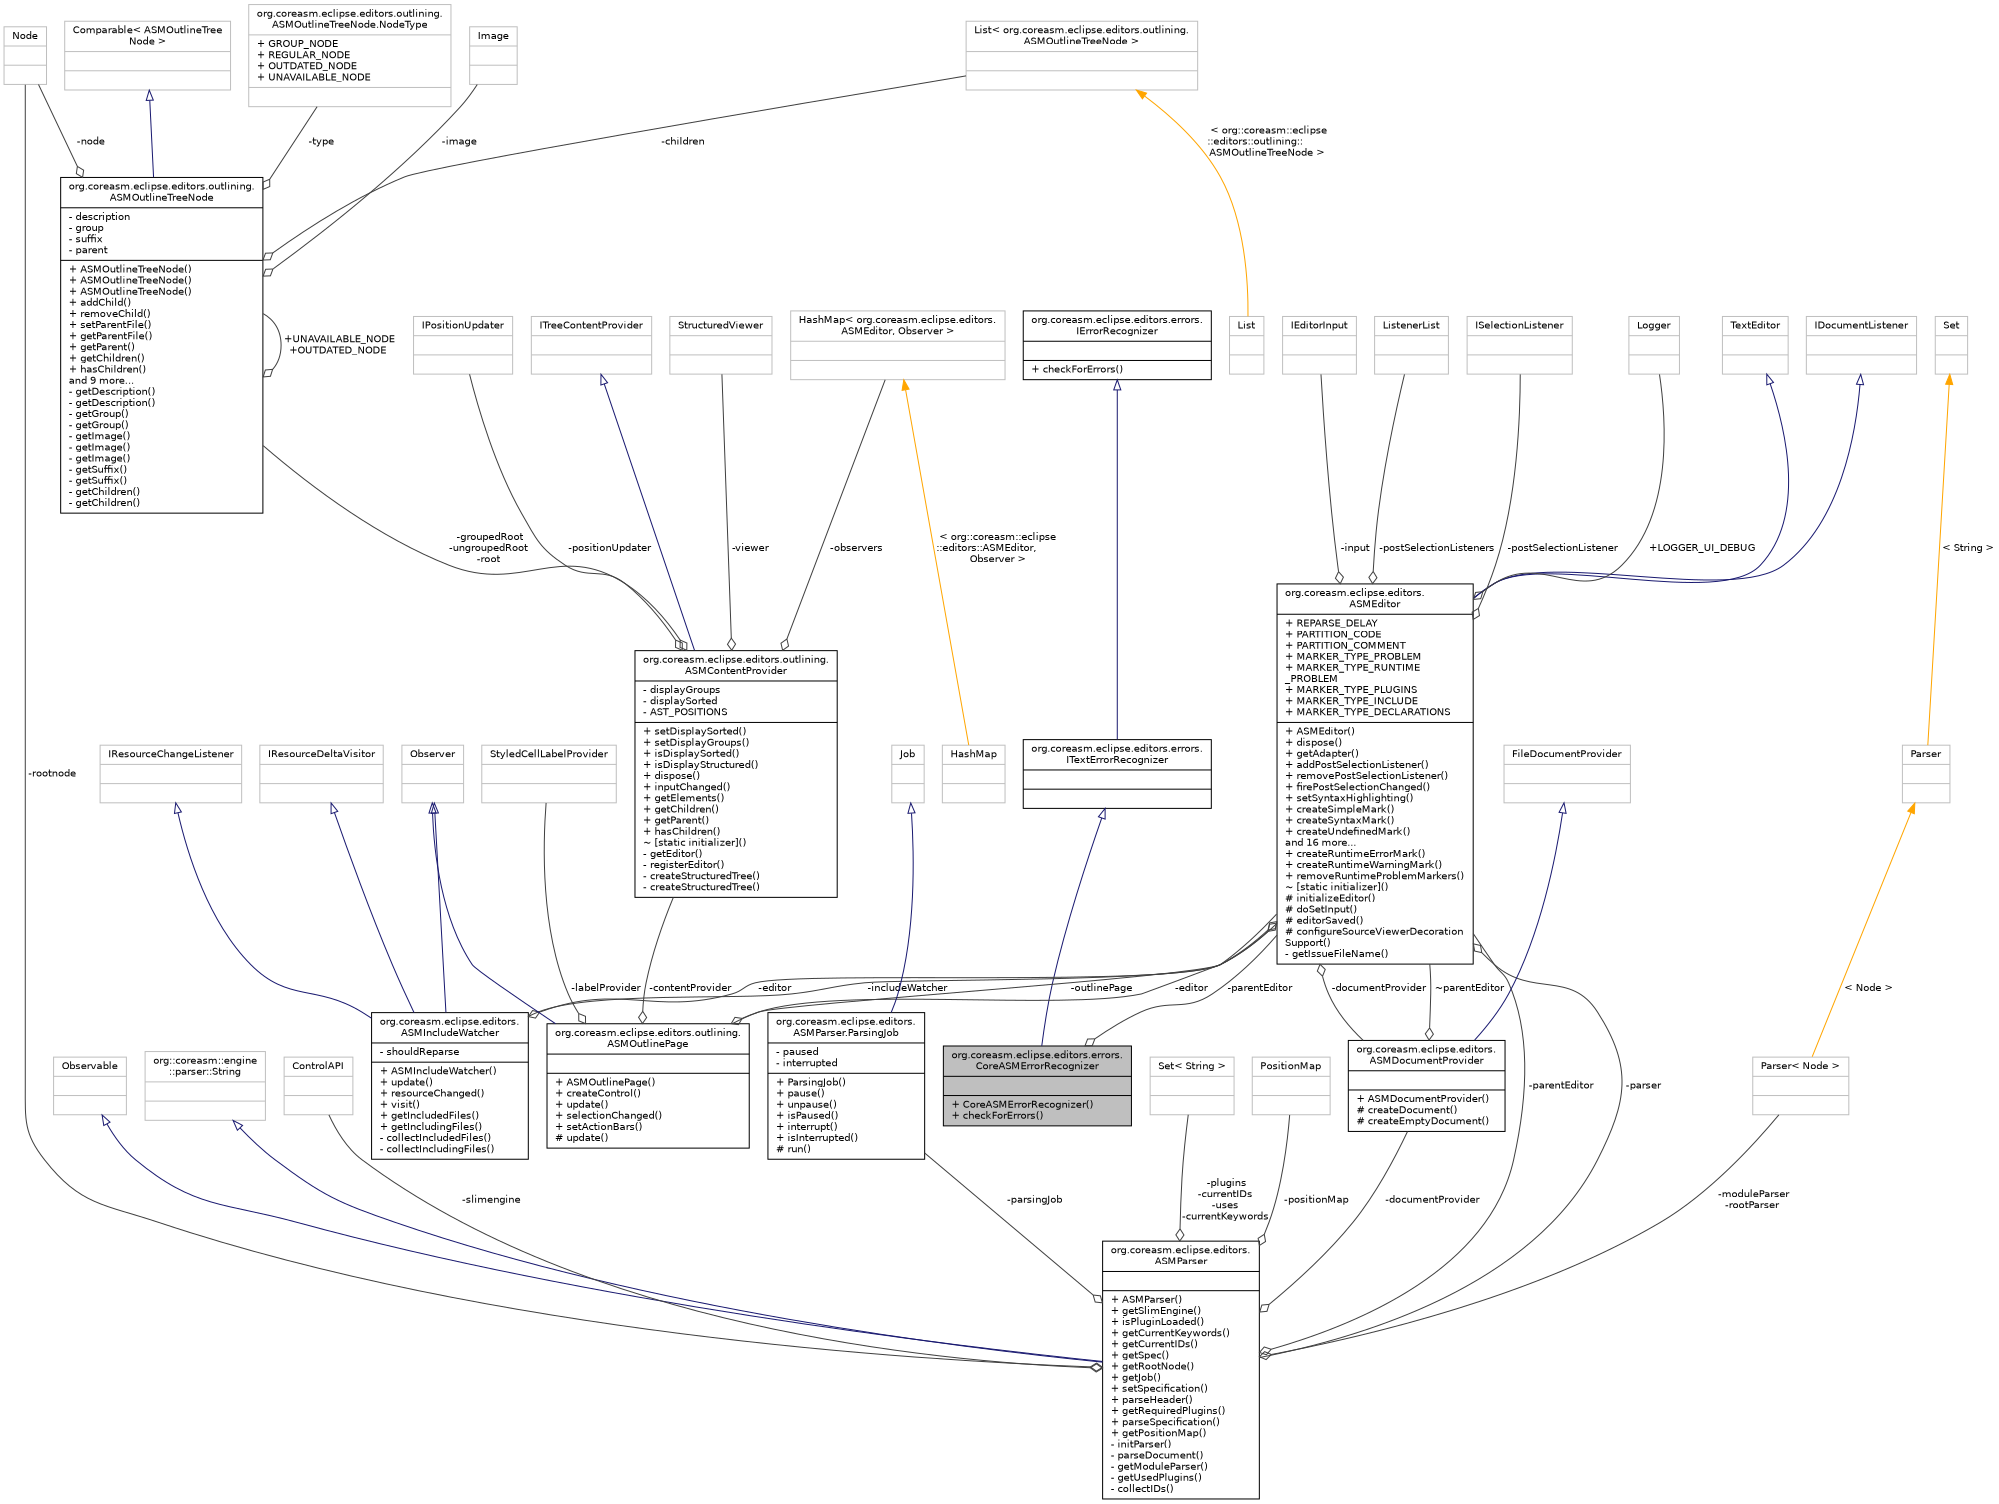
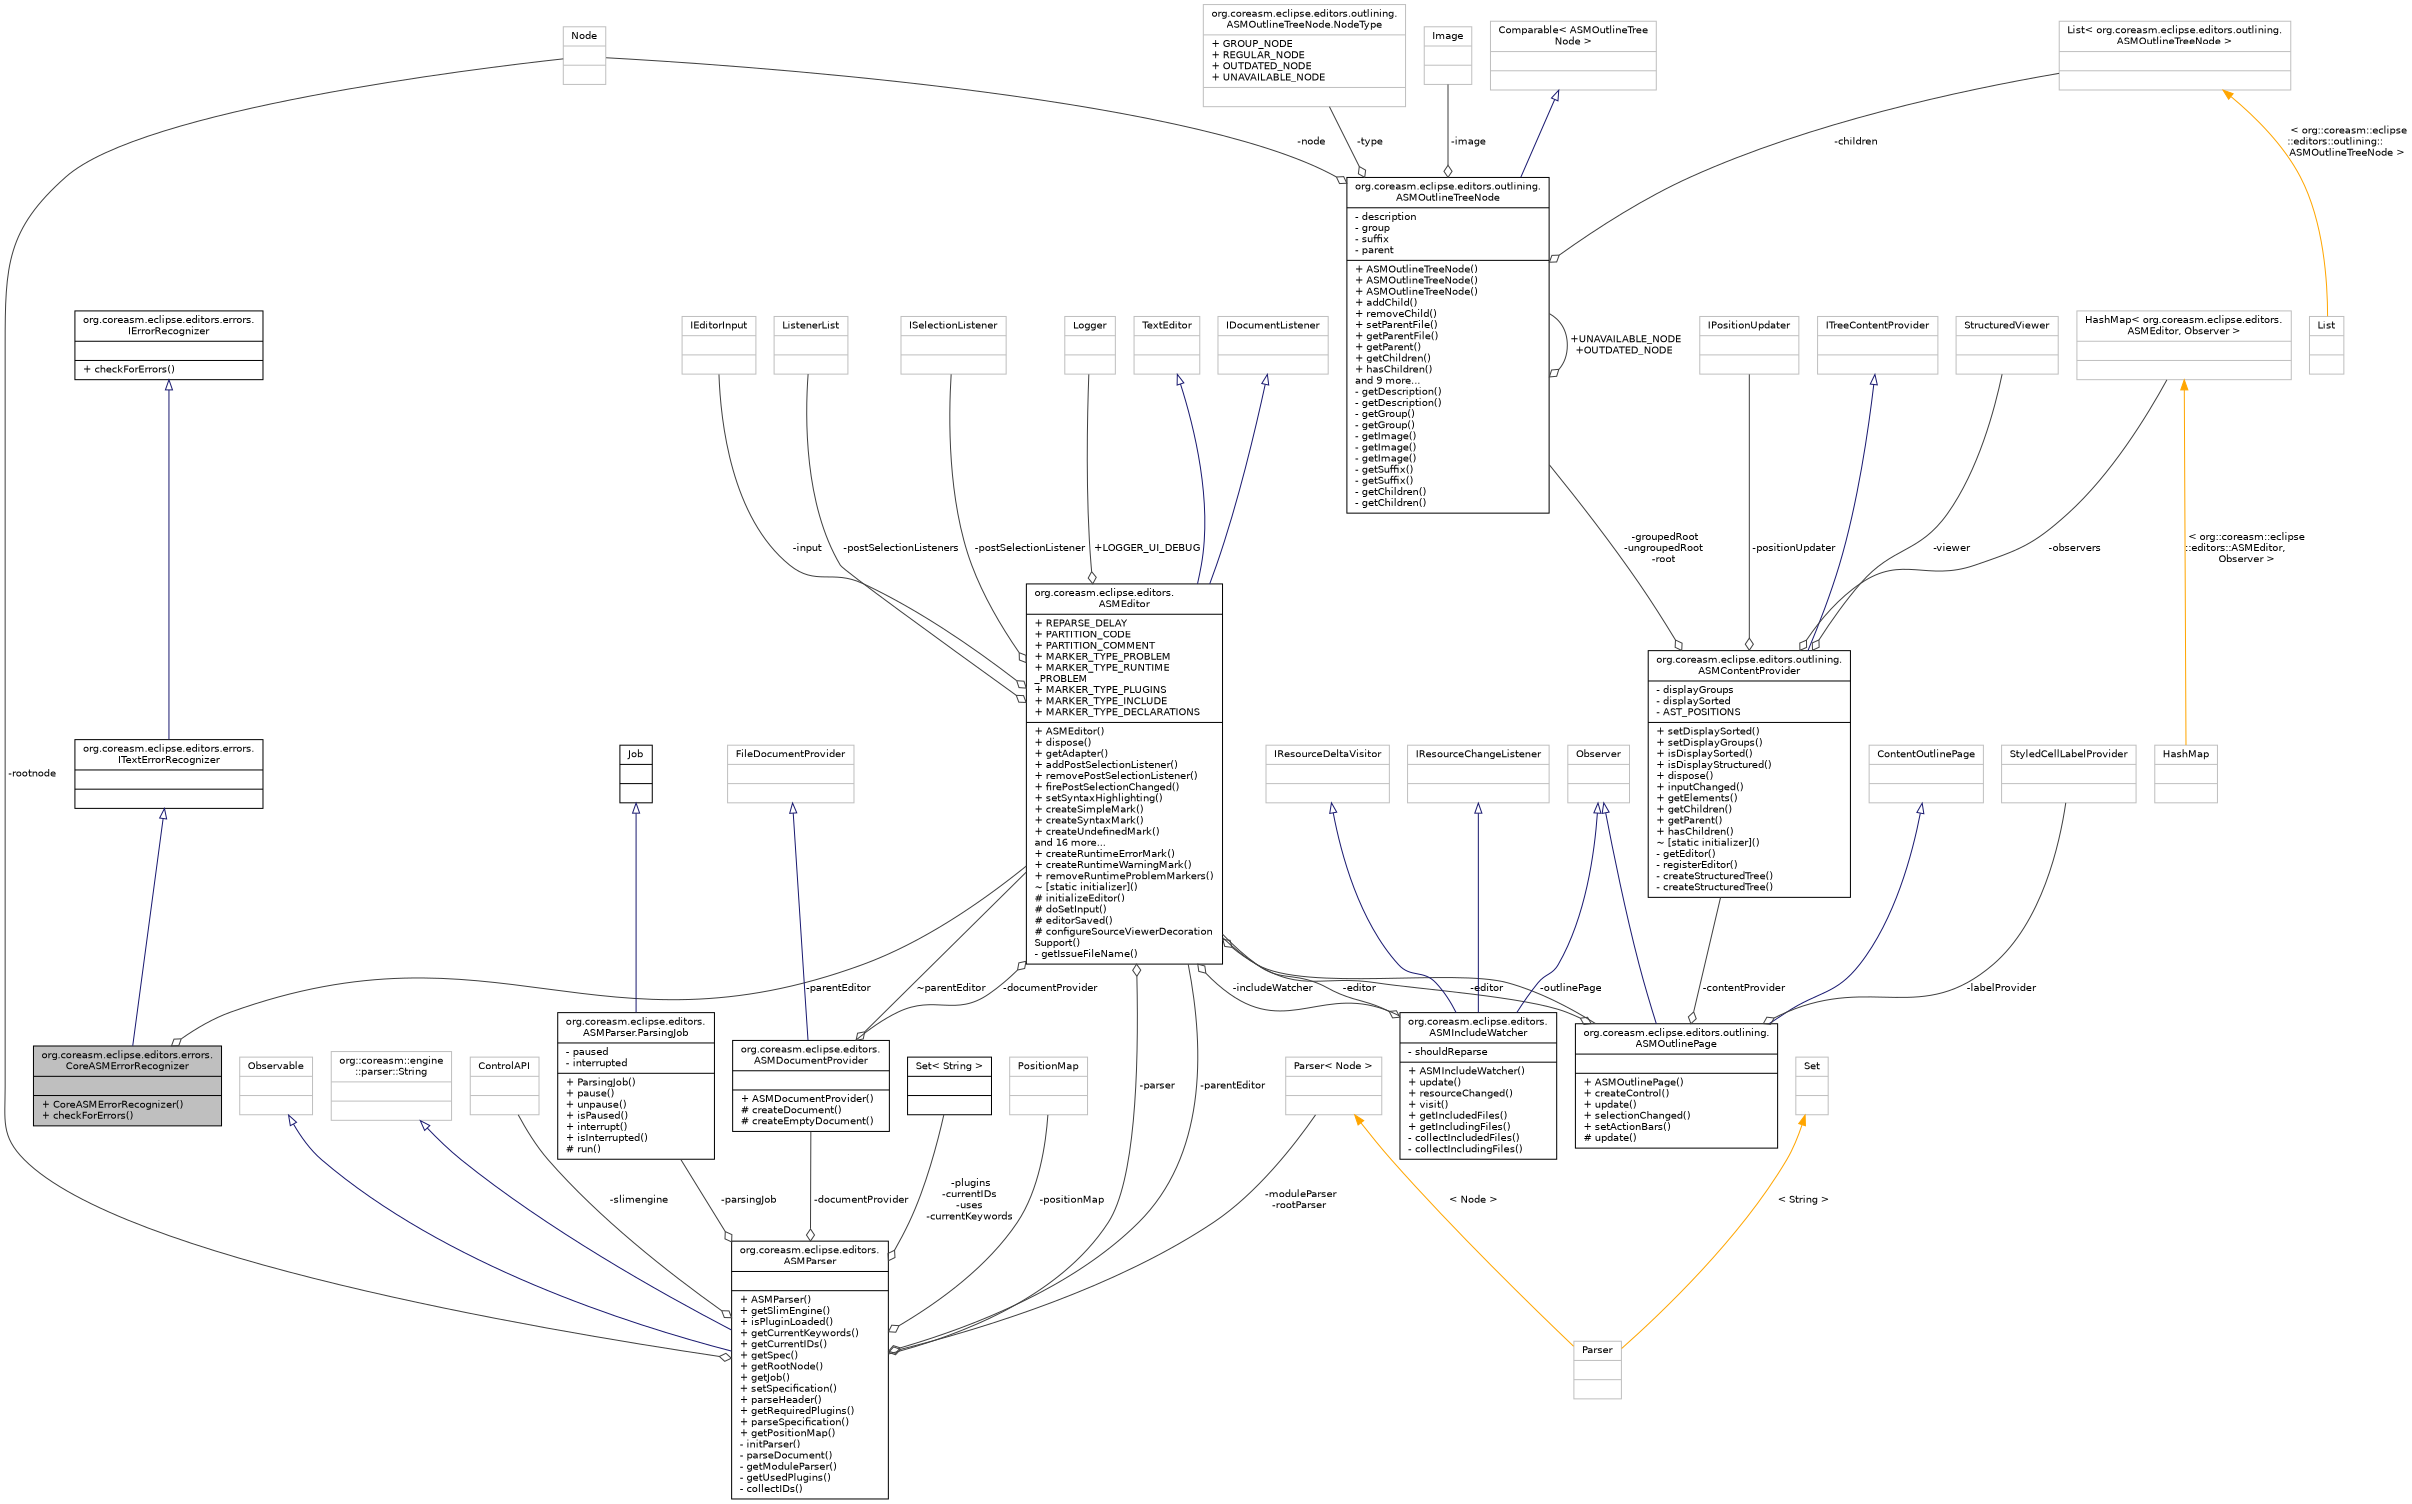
(908, 774) -> (636, 774)
none -> (1926, 774)
(1862, 935) -> (1464, 1238)
(1192, 1086) -> (950, 1086)
